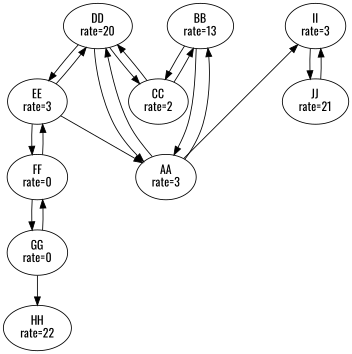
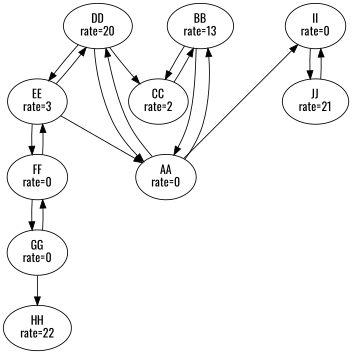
(316, 26) -> (316, 26)
(135, 66) -> none
(166, 177) -> (166, 177)
